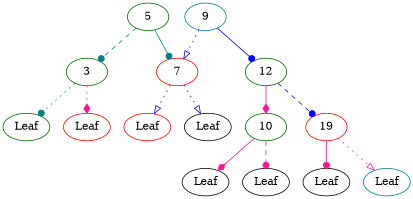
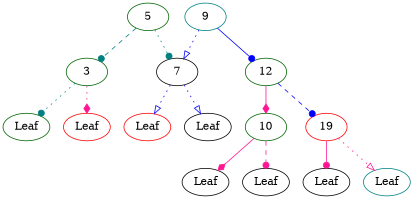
(161, 42) -> (161, 42)
(177, 72) -> (177, 72)
